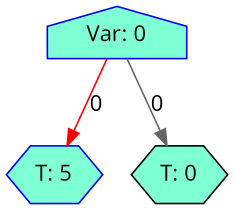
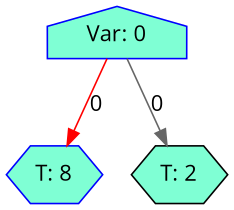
(55, 175) -> (55, 175)
(180, 175) -> (180, 175)
